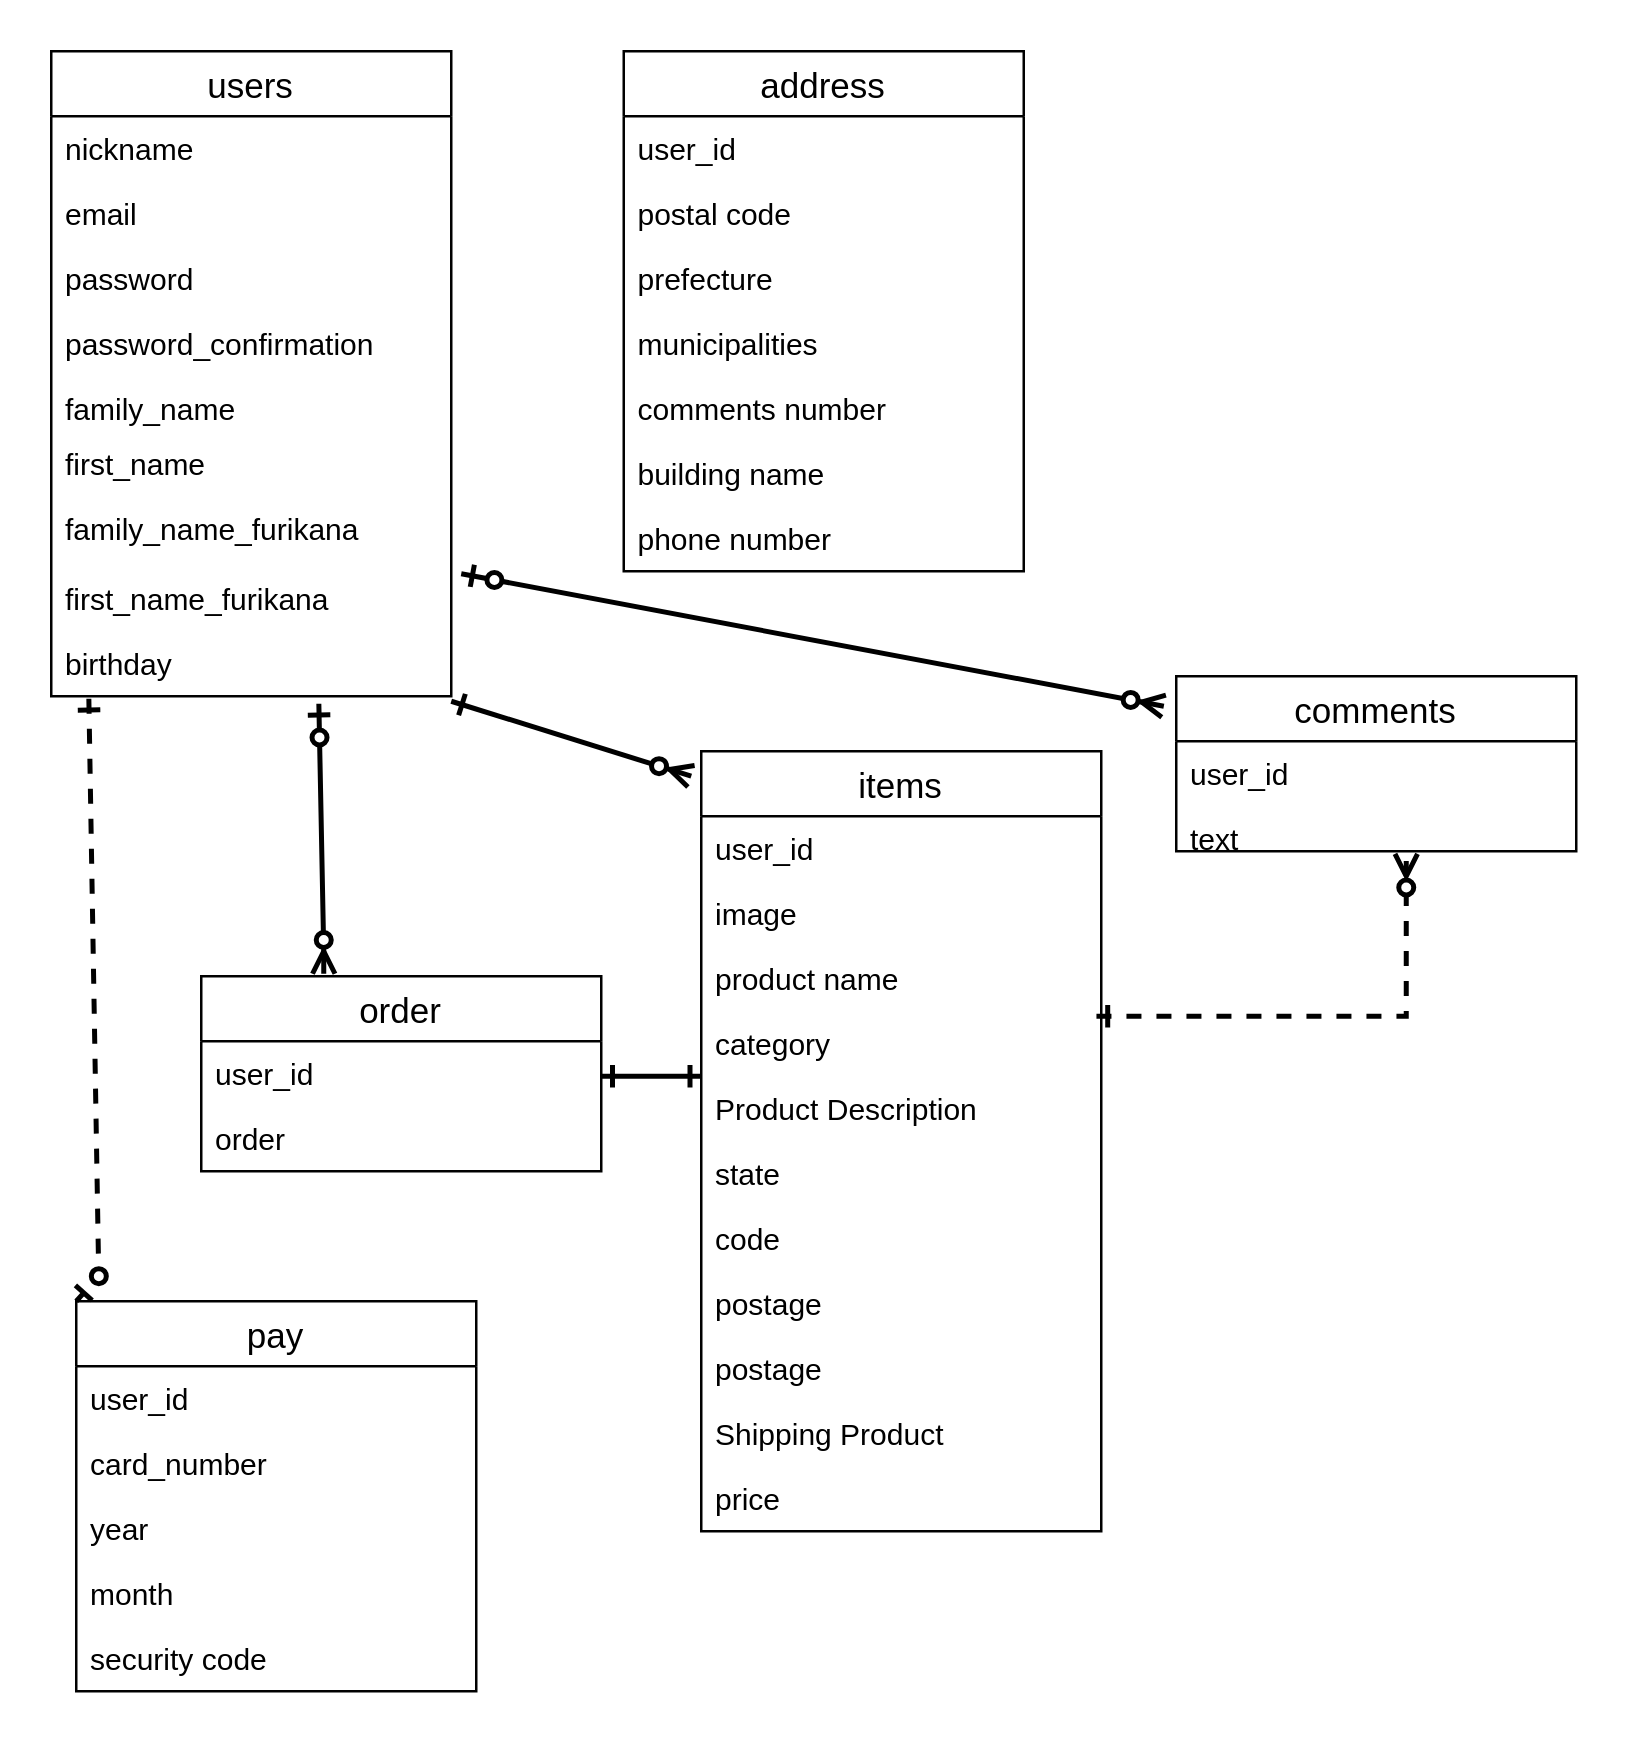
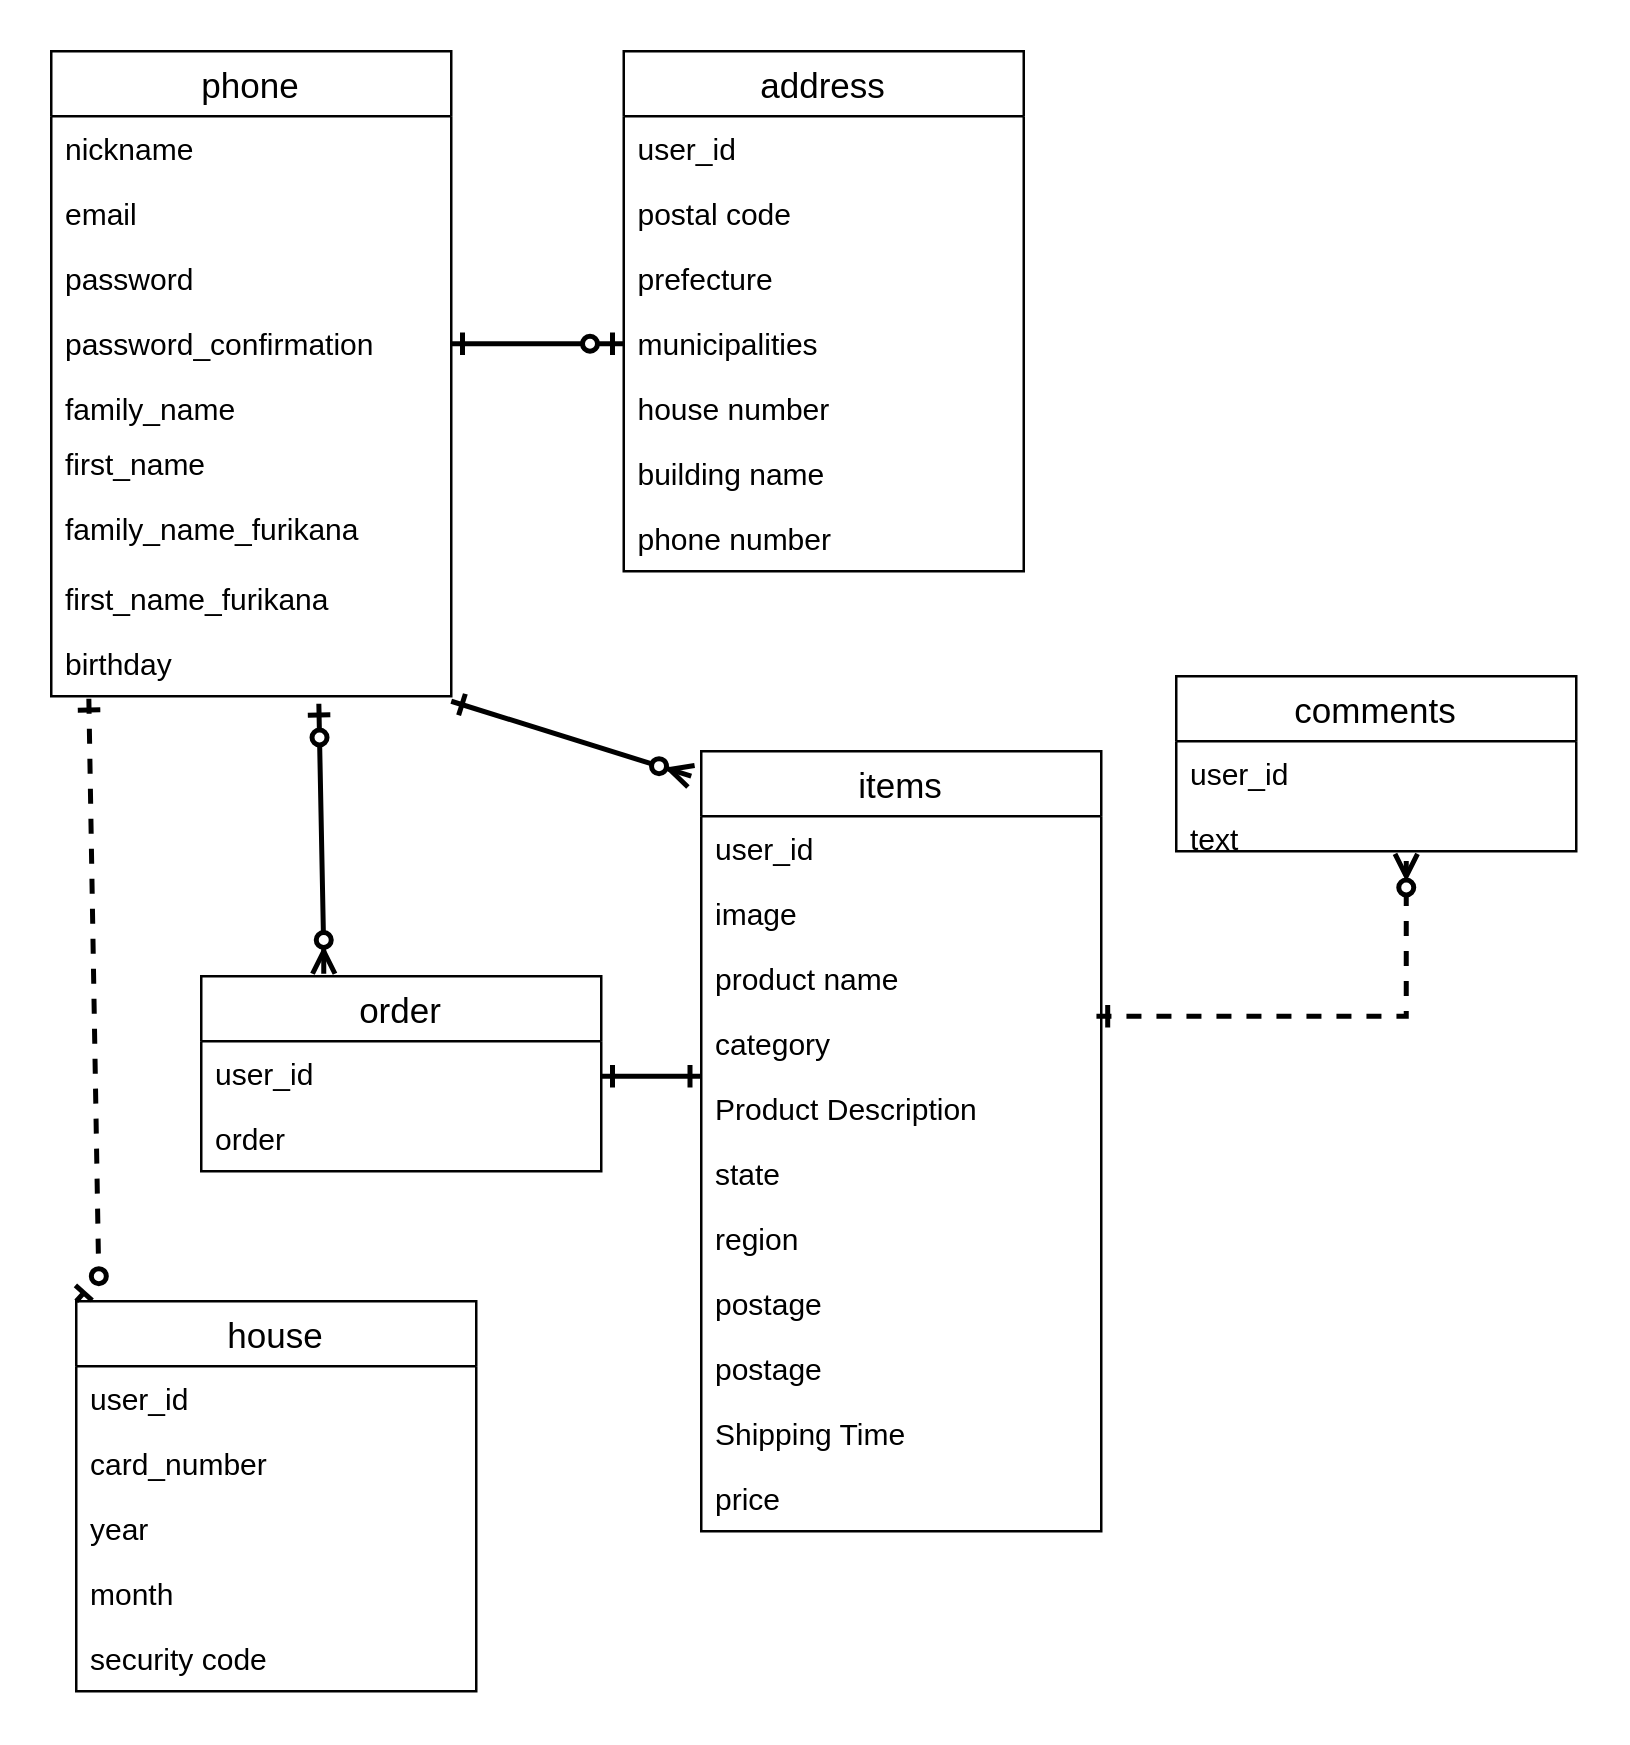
(250, 86) -> (250, 86)
none -> (536, 344)
(760, 410) -> (734, 410)
(813, 640) -> none
(749, 1240) -> (762, 1240)
(275, 1336) -> (275, 1336)
(838, 1435) -> (809, 1435)
